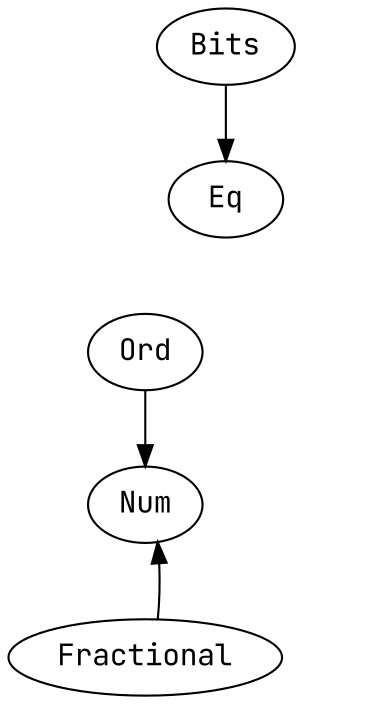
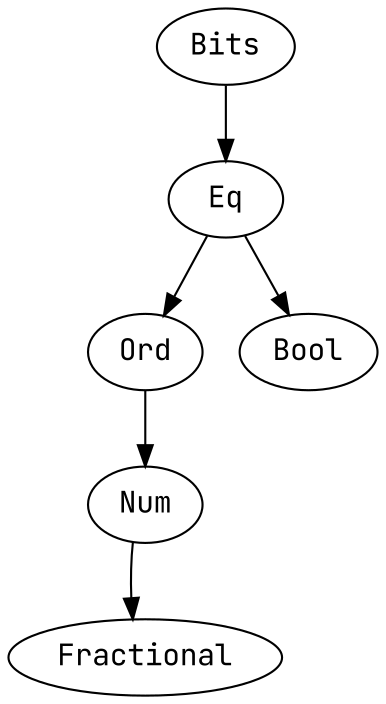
none -> (191, 266)
none -> (309, 352)
(159, 592) -> (131, 570)
